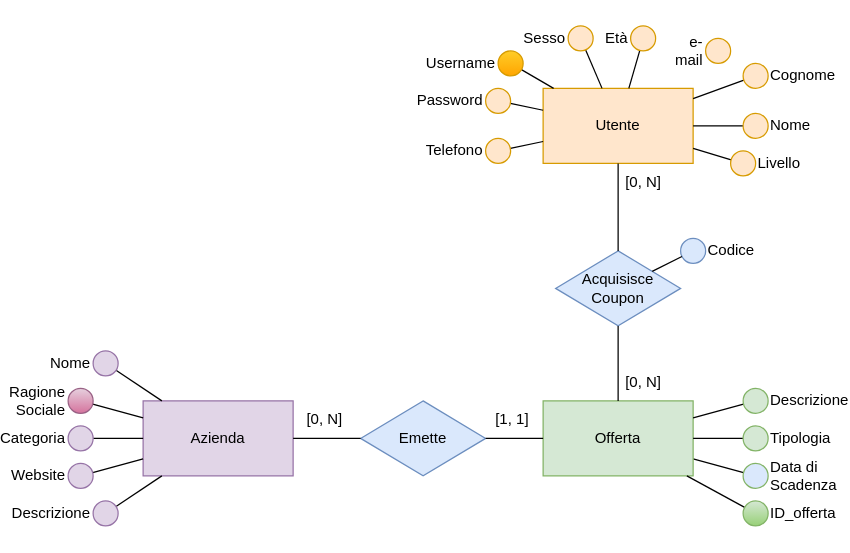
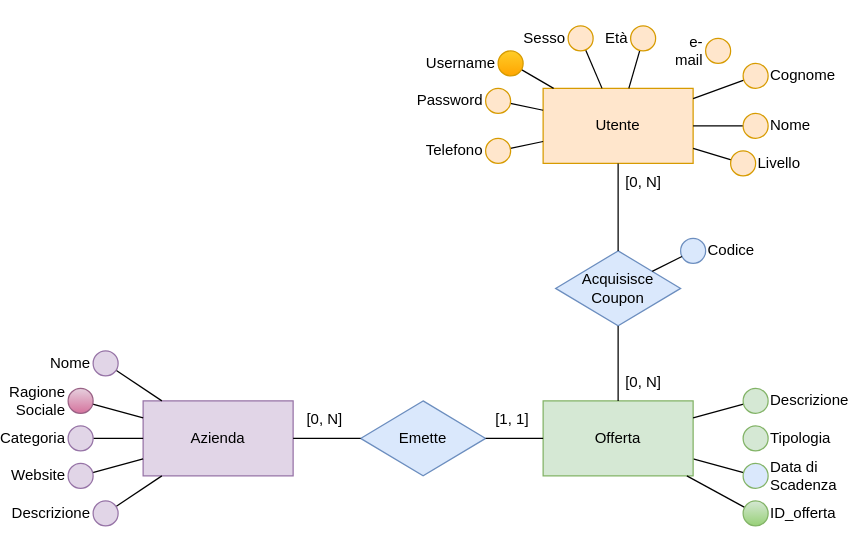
(718, 438) -> none
